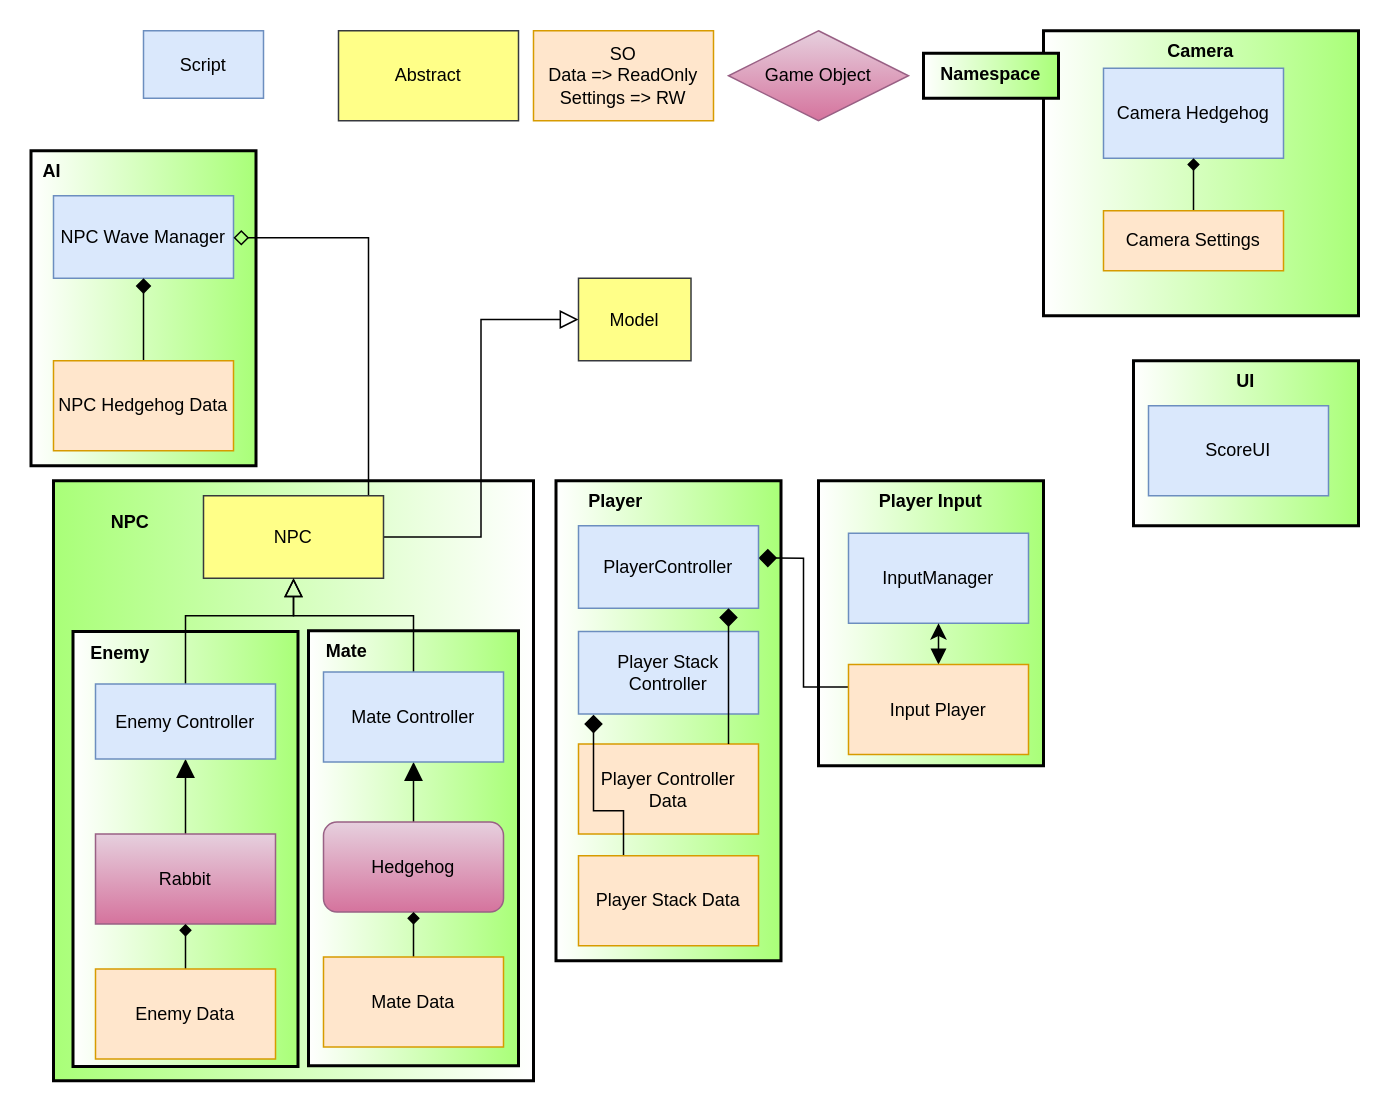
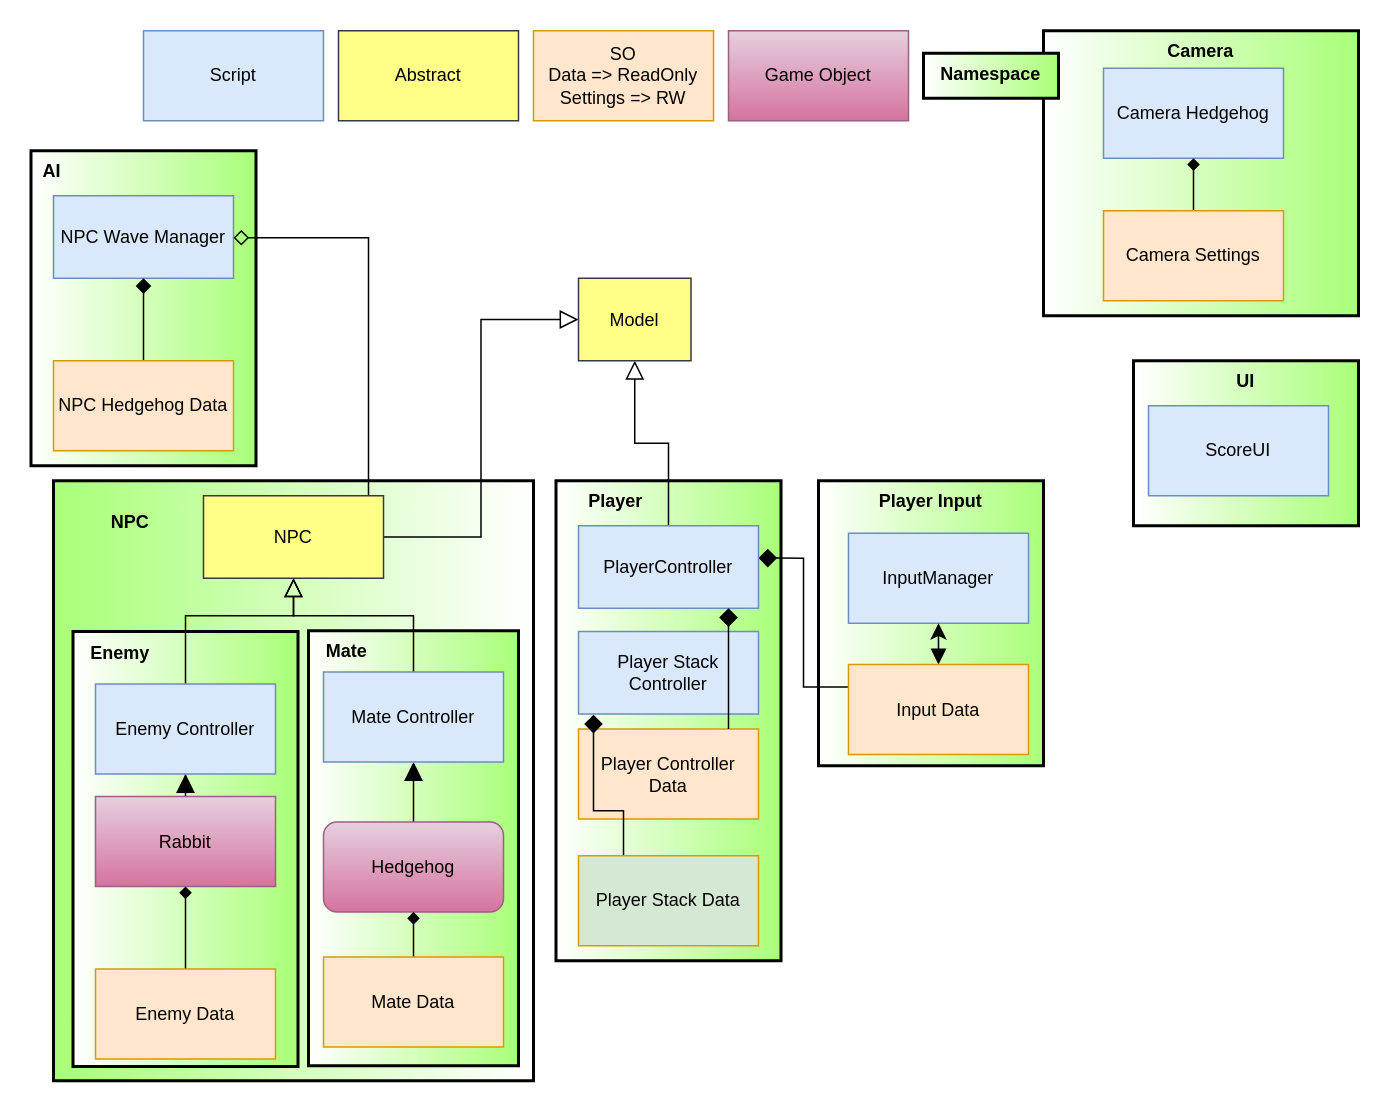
(203, 65) -> (233, 76)
(818, 76) -> (818, 76)
(1193, 241) -> (1193, 256)
none -> (661, 443)
(938, 710) -> (938, 710)
(185, 722) -> (185, 729)
(668, 789) -> (668, 774)
(185, 879) -> (185, 842)
(668, 901) -> (668, 901)
